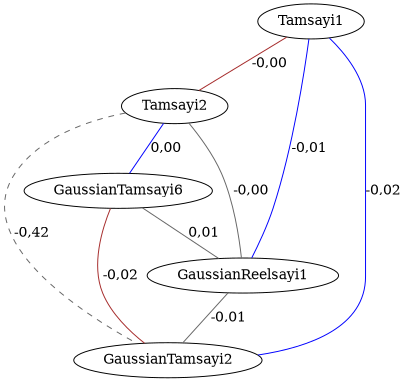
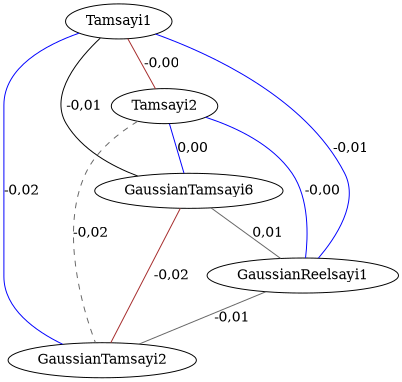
none -> (65, 119)
(226, 186) -> (287, 166)
(32, 233) -> (91, 233)
